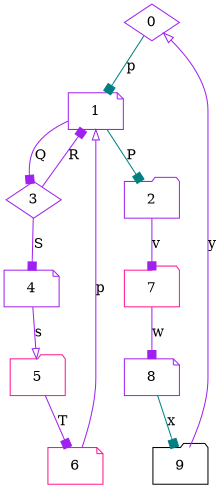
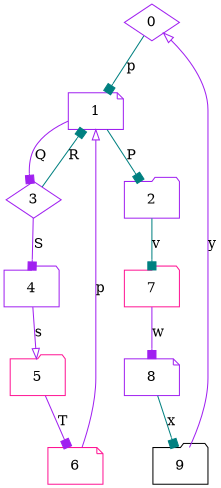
(60, 163) -> (60, 163)
(152, 239) -> (152, 239)
(32, 289) -> (32, 289)
